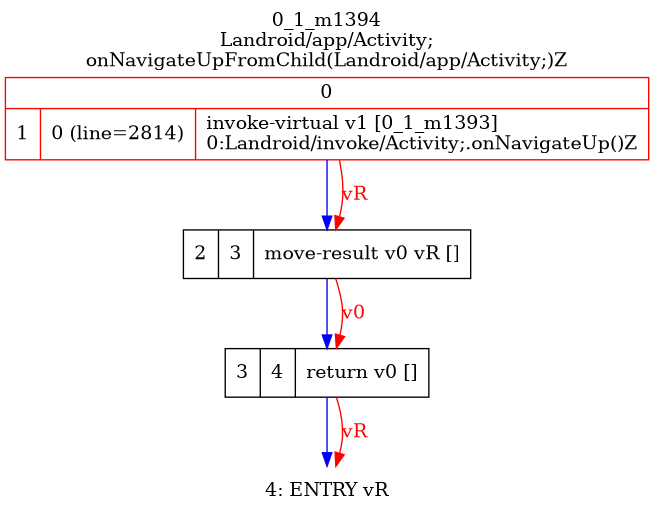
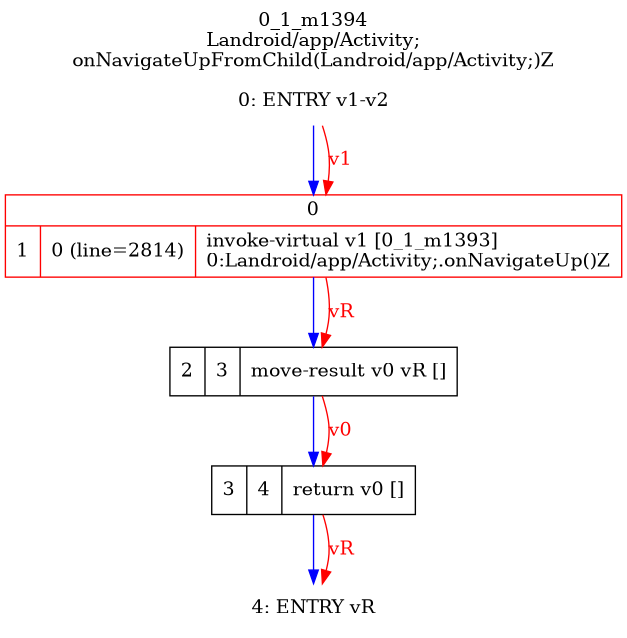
none -> (314, 101)
(422, 144) -> (409, 261)
